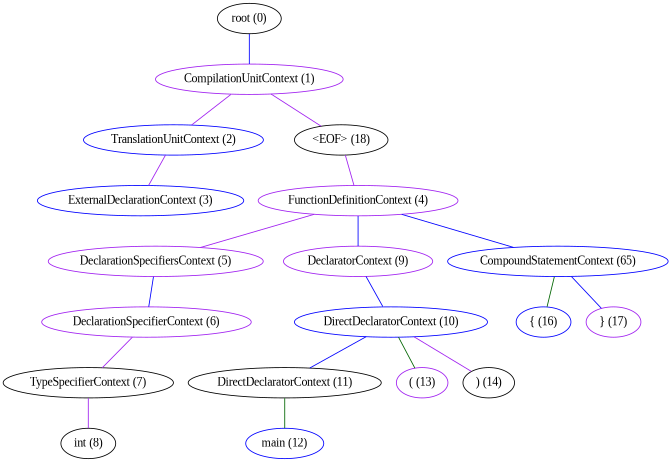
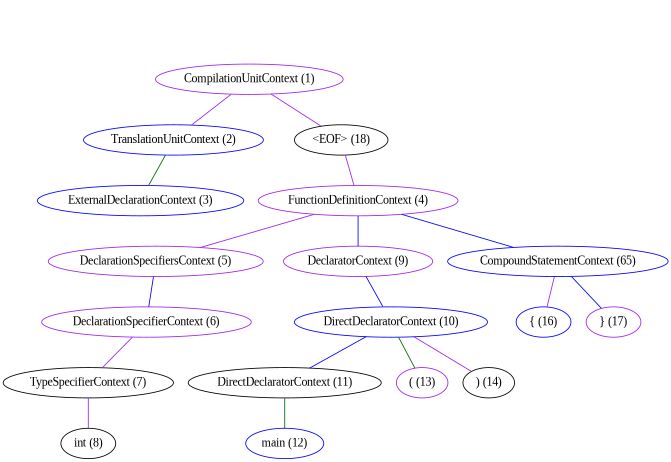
(249, 19) -> none
(157, 170) -> (157, 170)
(551, 292) -> (551, 292)
